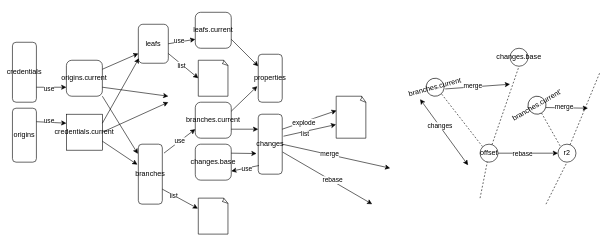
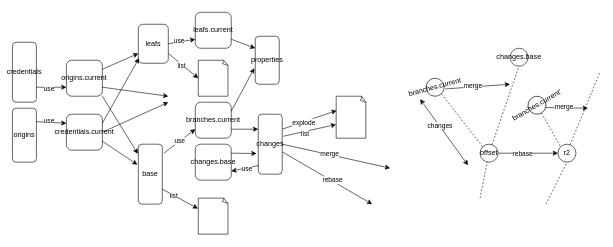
(270, 78) -> (267, 60)
(84, 132) -> (84, 132)
(150, 174) -> (150, 174)
